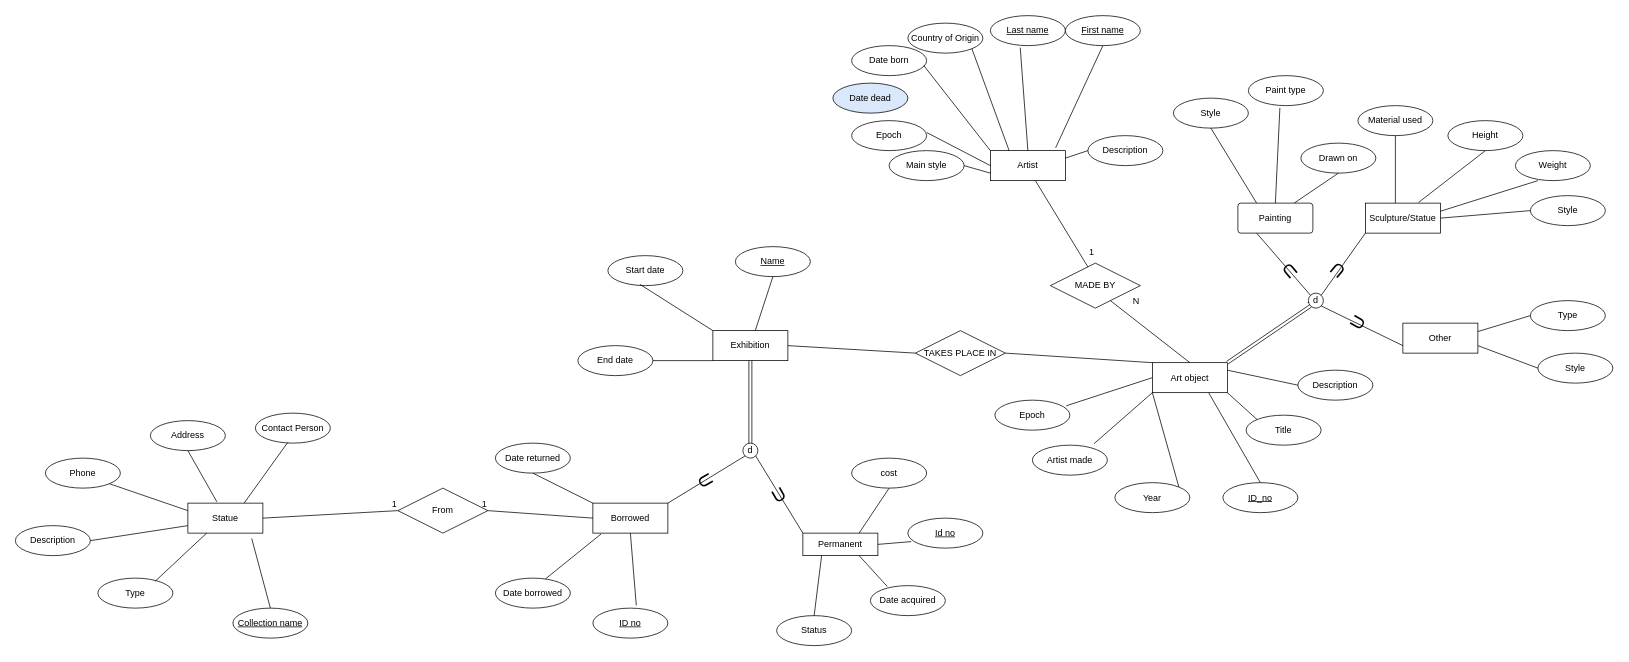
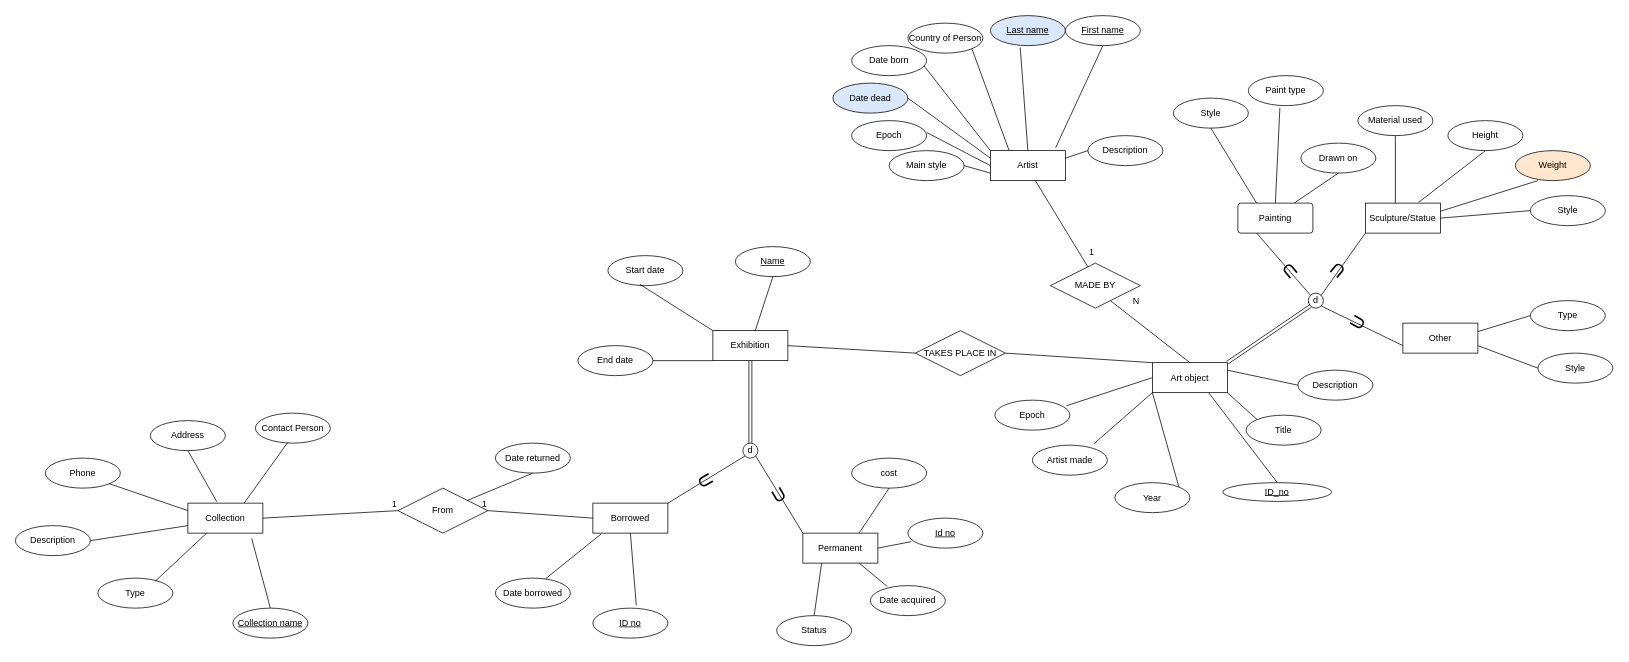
(1028, 30) -> (1028, 30)
(945, 38) -> (945, 38)
none -> (949, 128)
(1553, 165) -> (1553, 165)
(562, 488) -> (500, 487)
(1260, 497) -> (1277, 492)
(225, 518) -> (225, 518)
(840, 544) -> (840, 548)
